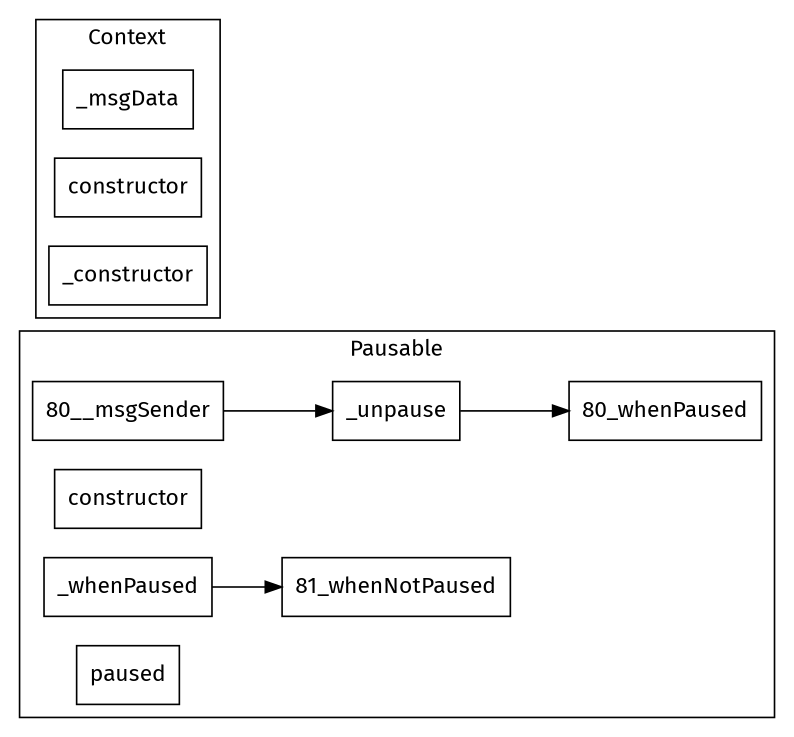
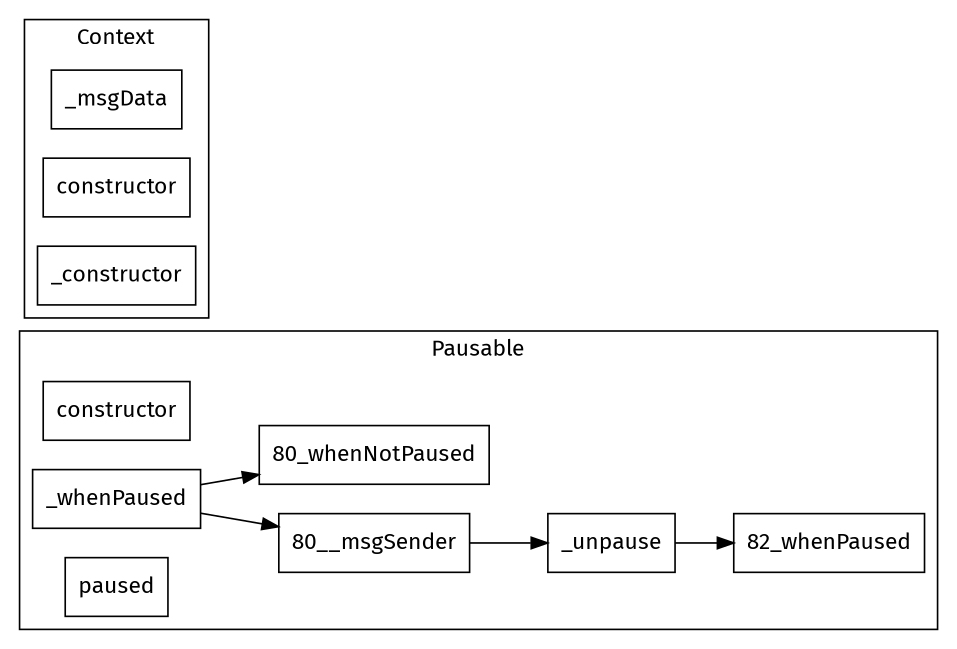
(665, 411) -> (829, 543)
none -> (231, 519)
(396, 587) -> (374, 455)
